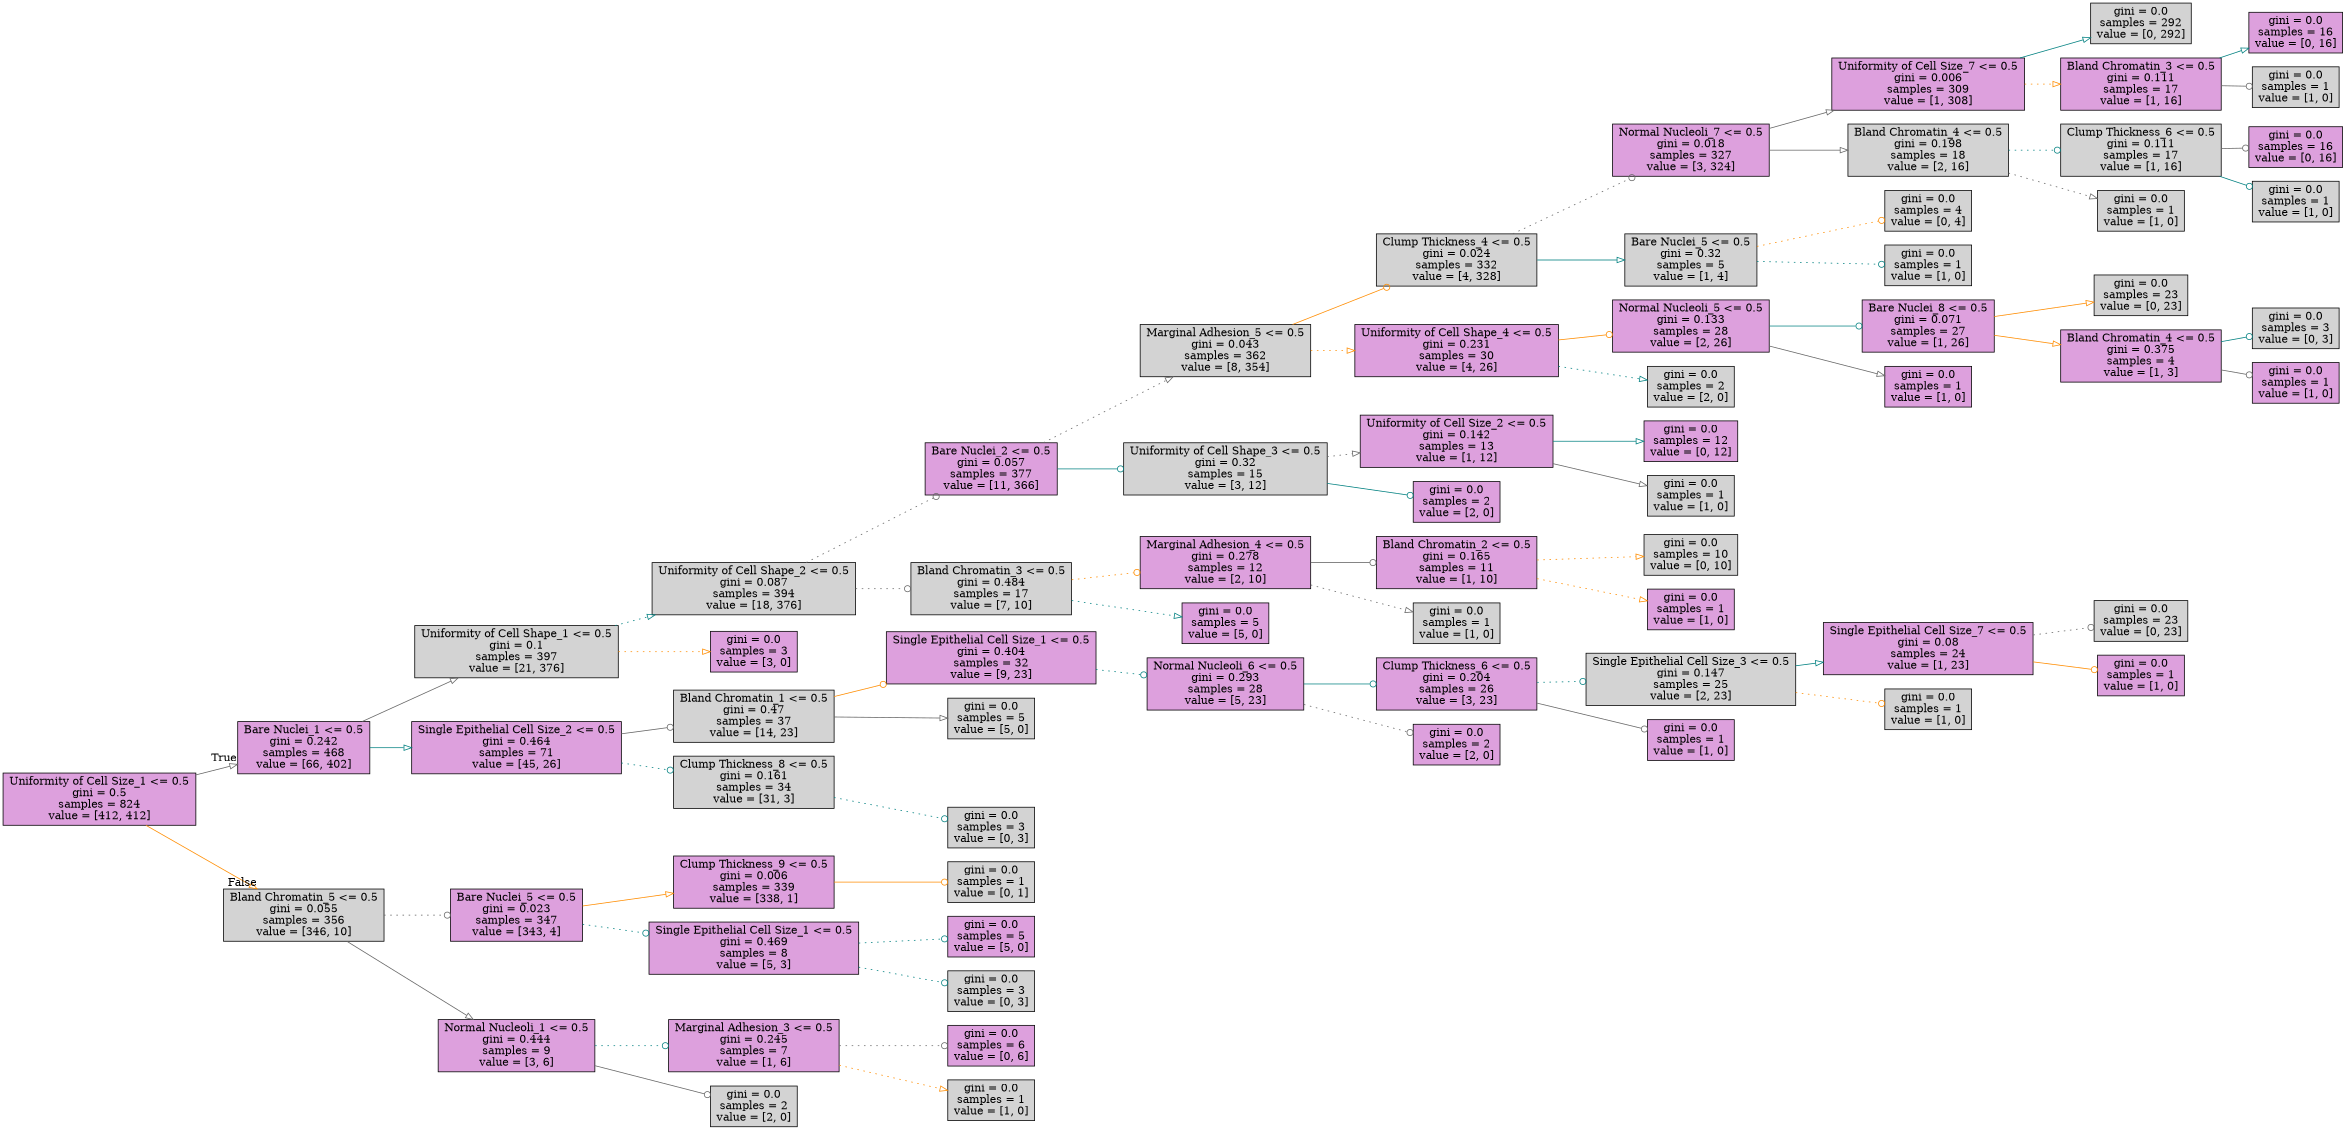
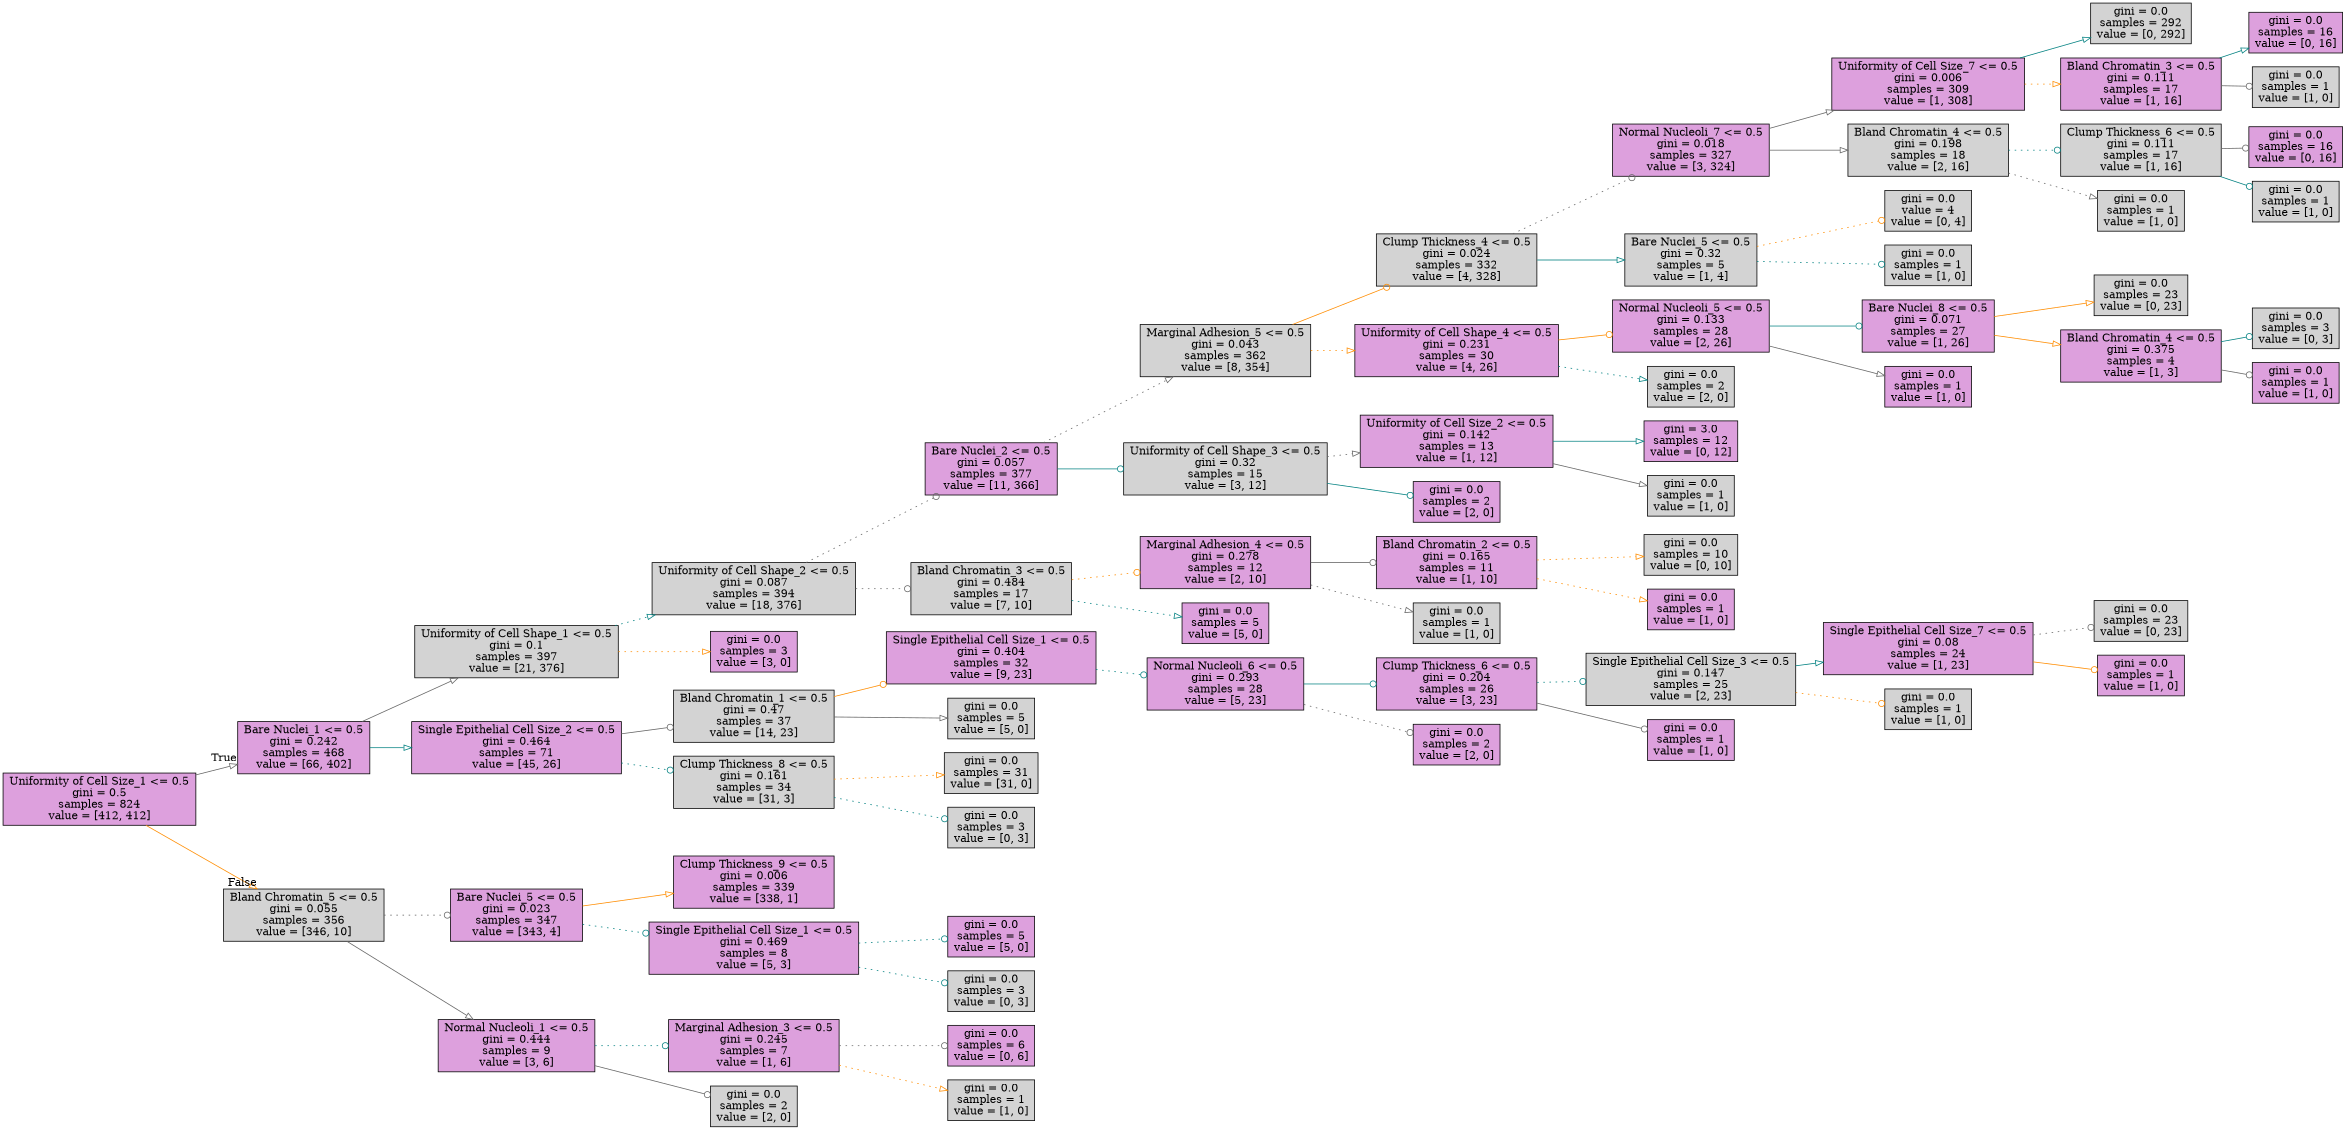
(1928, 211) -> (1928, 211)
(1691, 441) -> (1691, 441)
none -> (991, 773)
(991, 882) -> none
